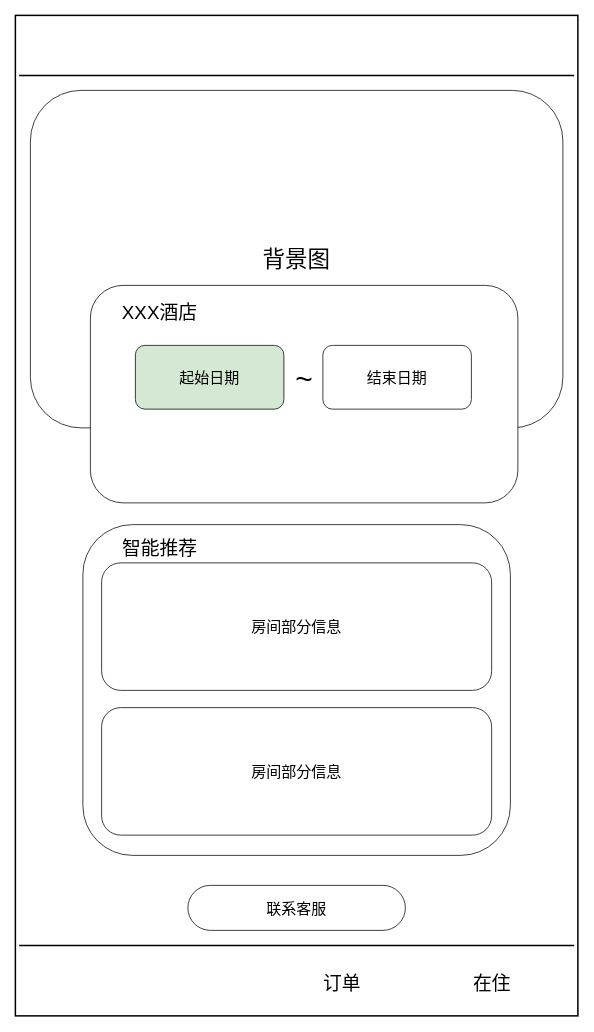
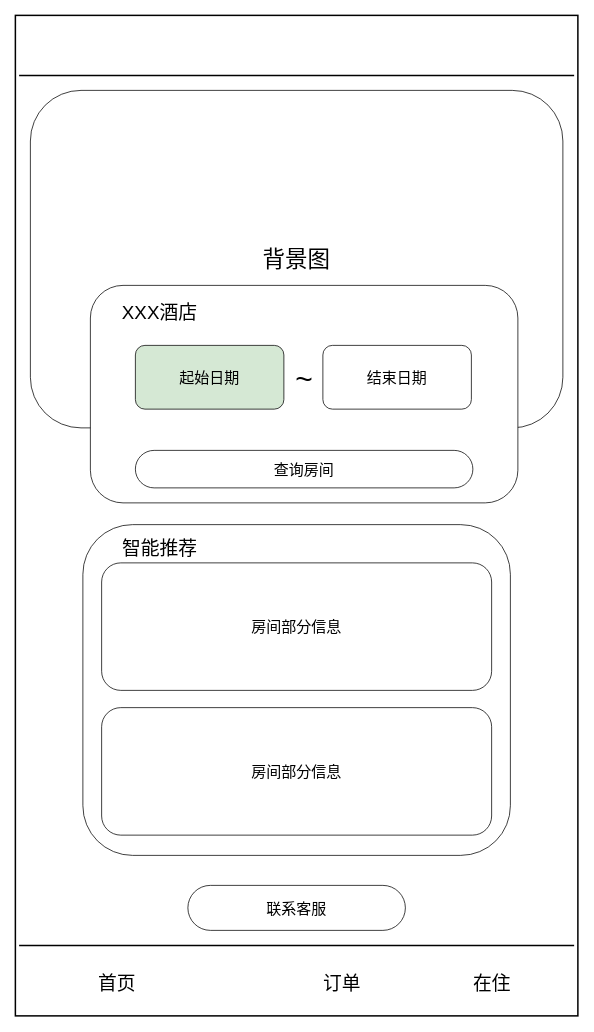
none -> (304, 469)
none -> (117, 983)
